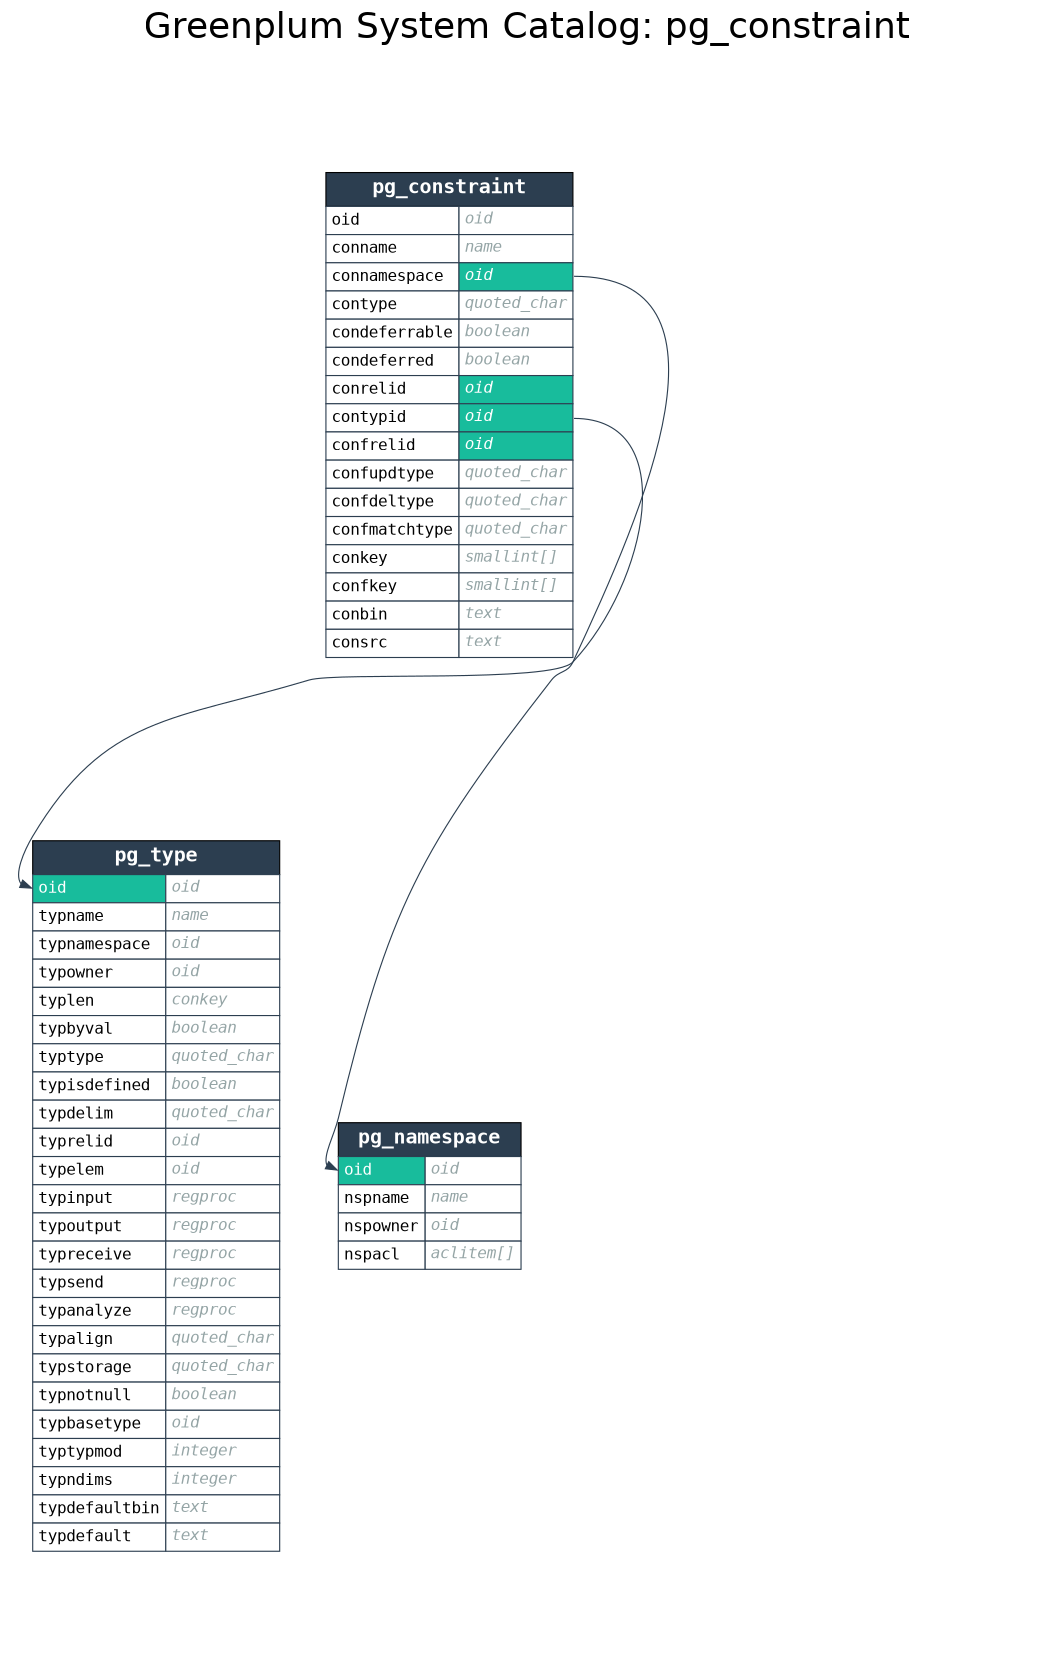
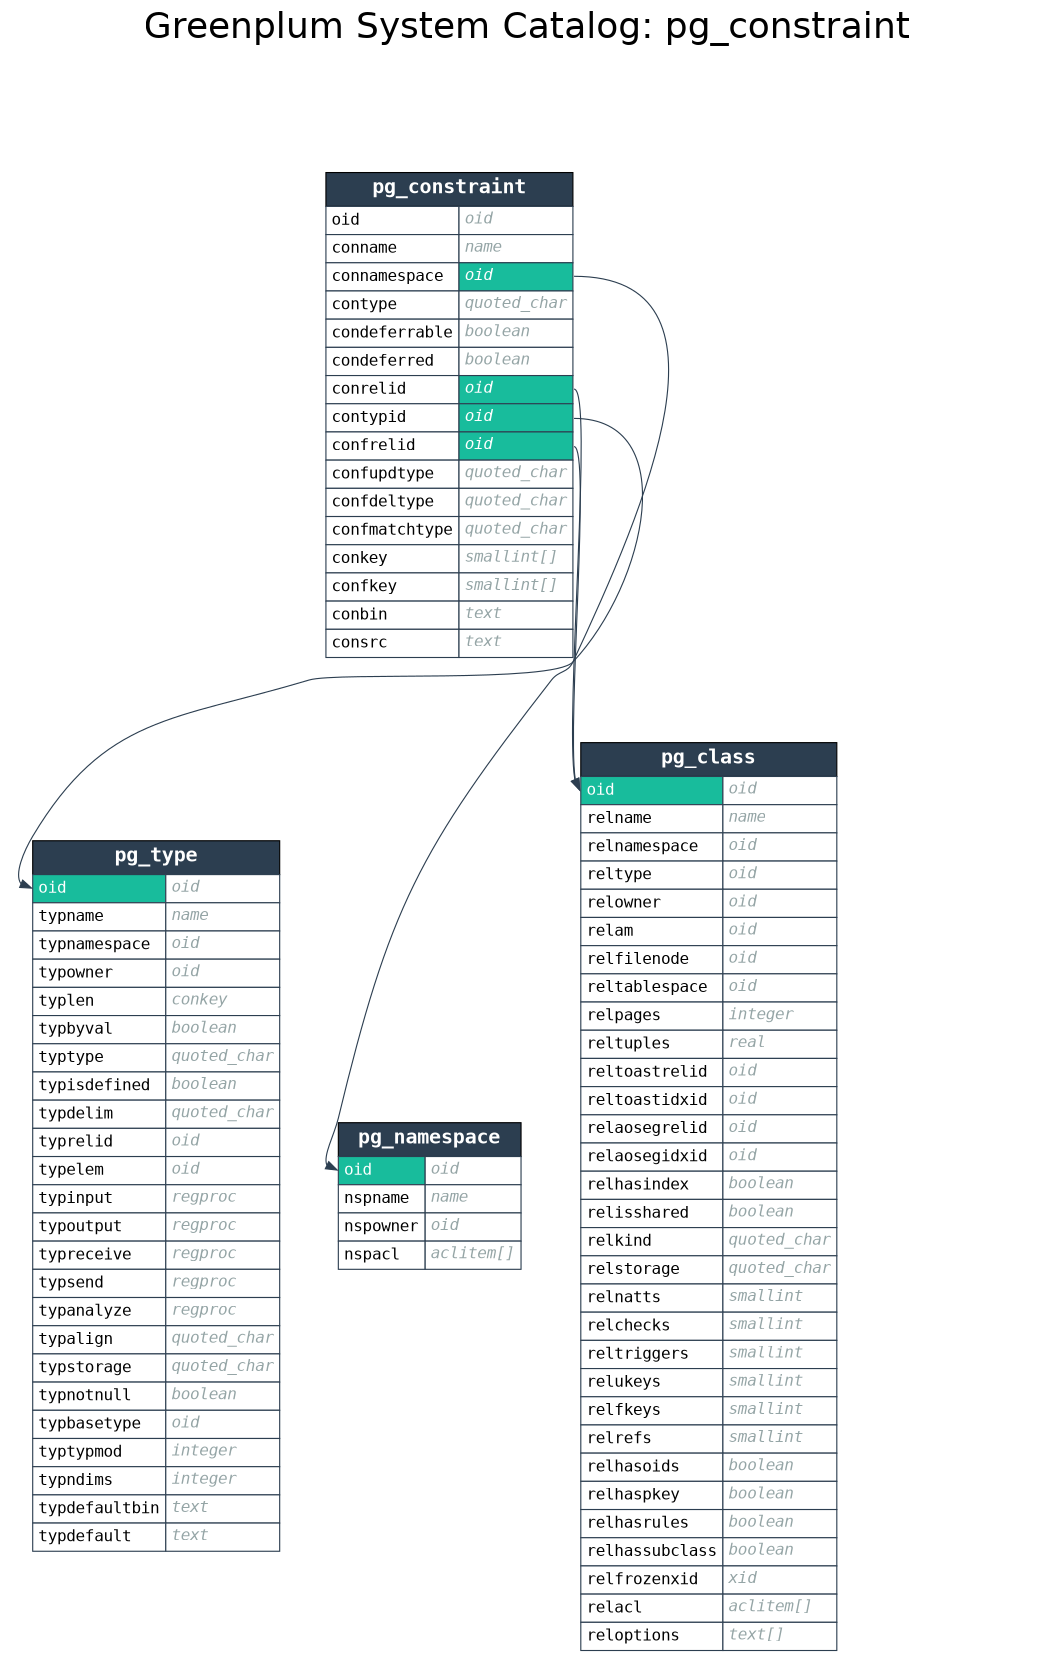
none -> (708, 1196)
